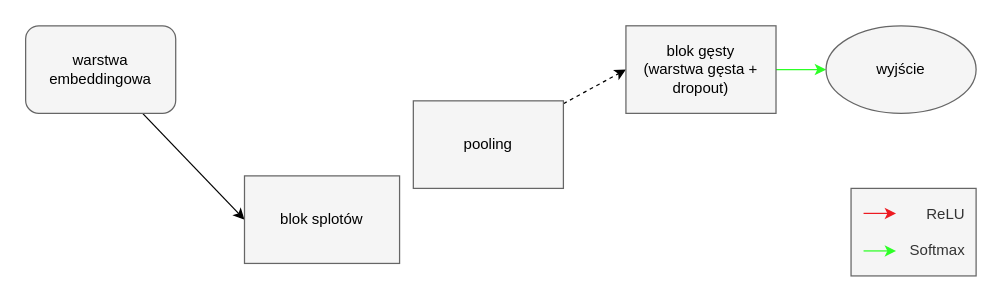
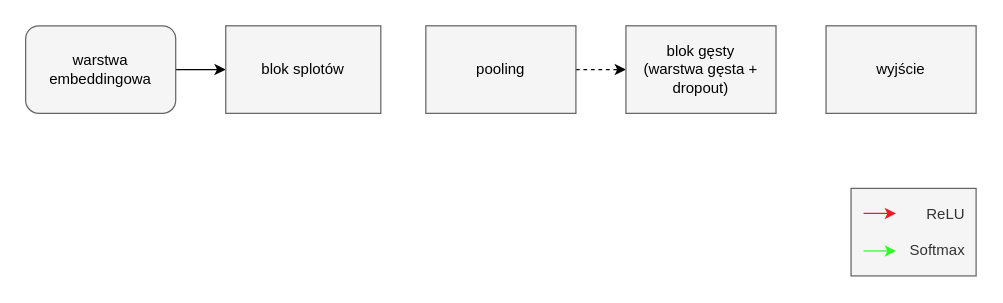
(797, 69) -> none
(901, 69) -> (901, 69)
(488, 144) -> (501, 69)
(322, 219) -> (303, 69)
